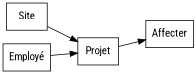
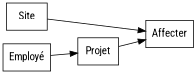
(59, 32) -> (93, 25)
